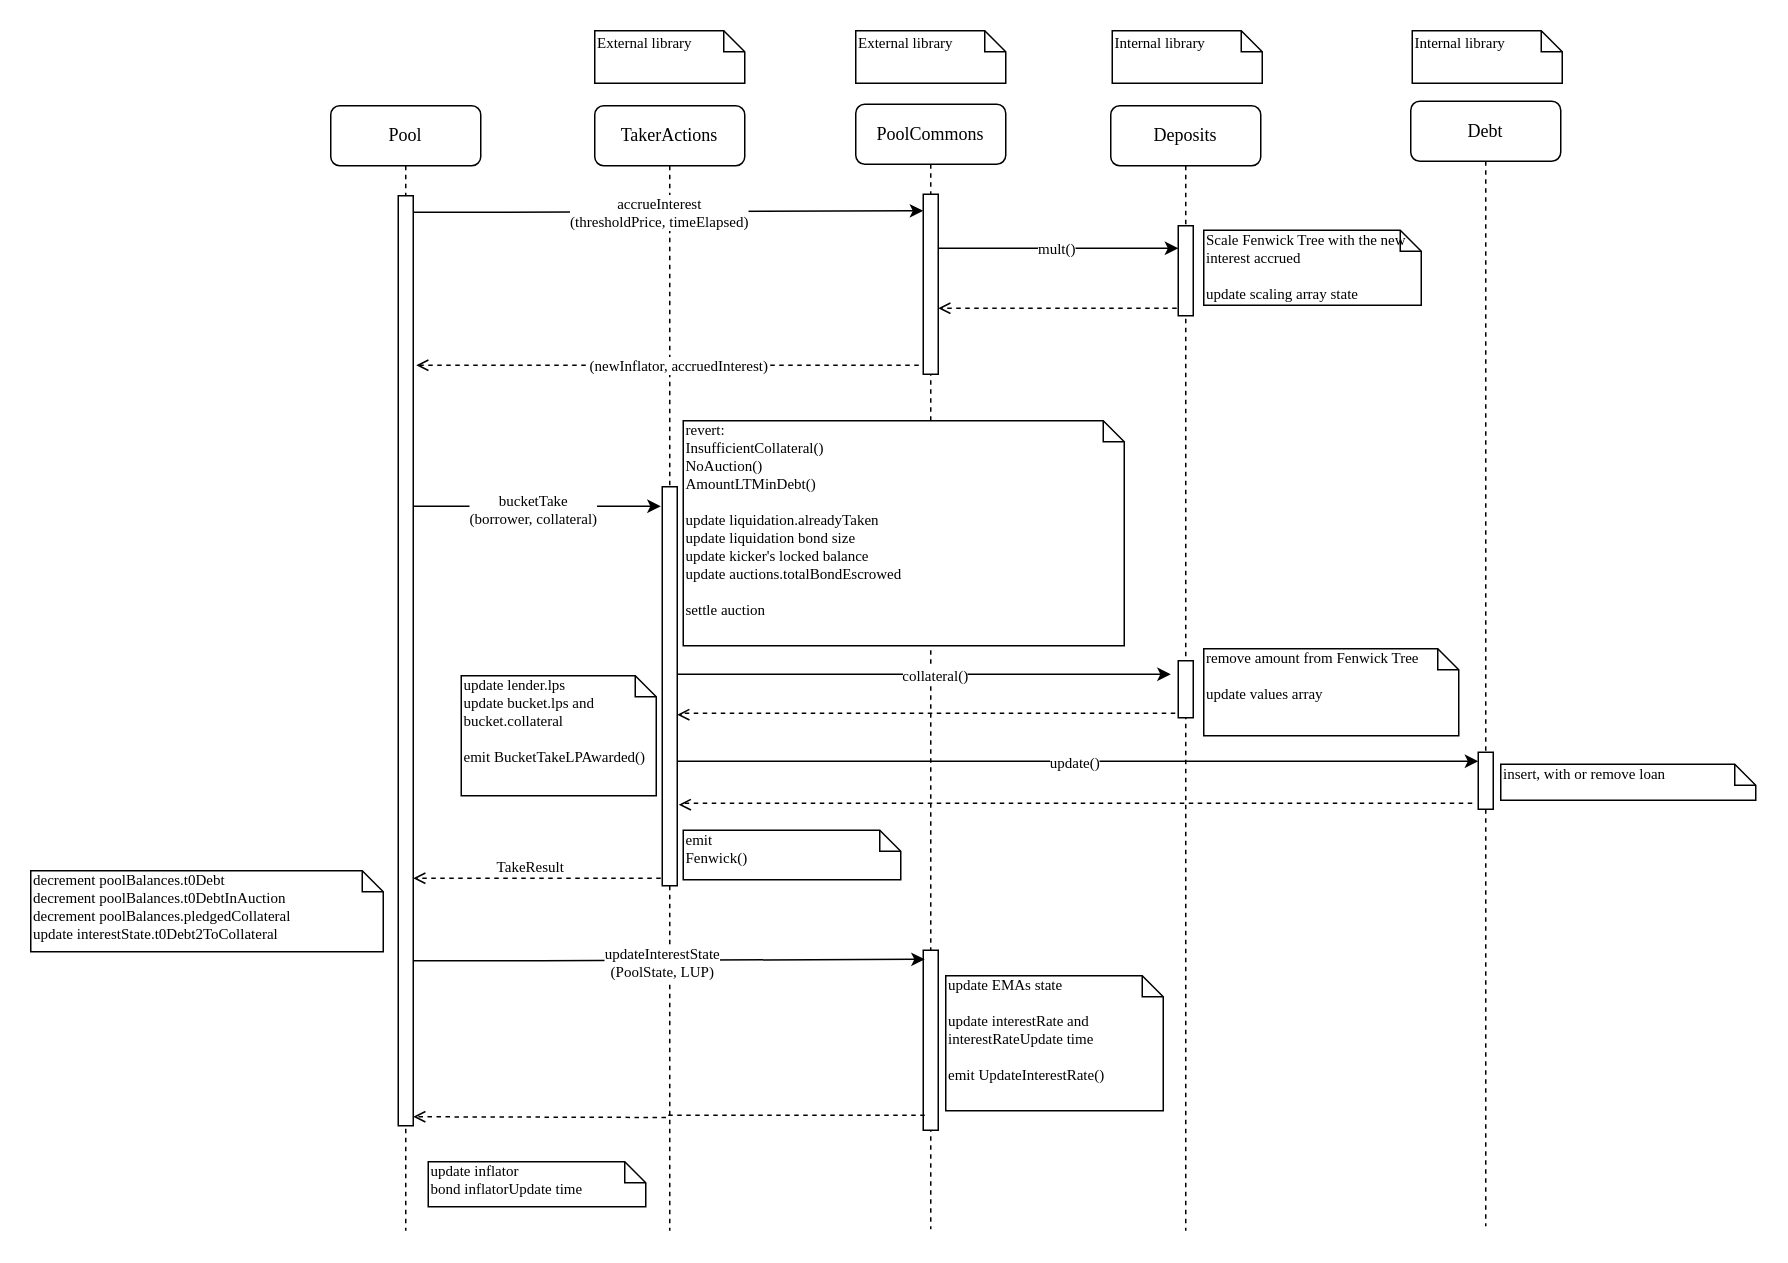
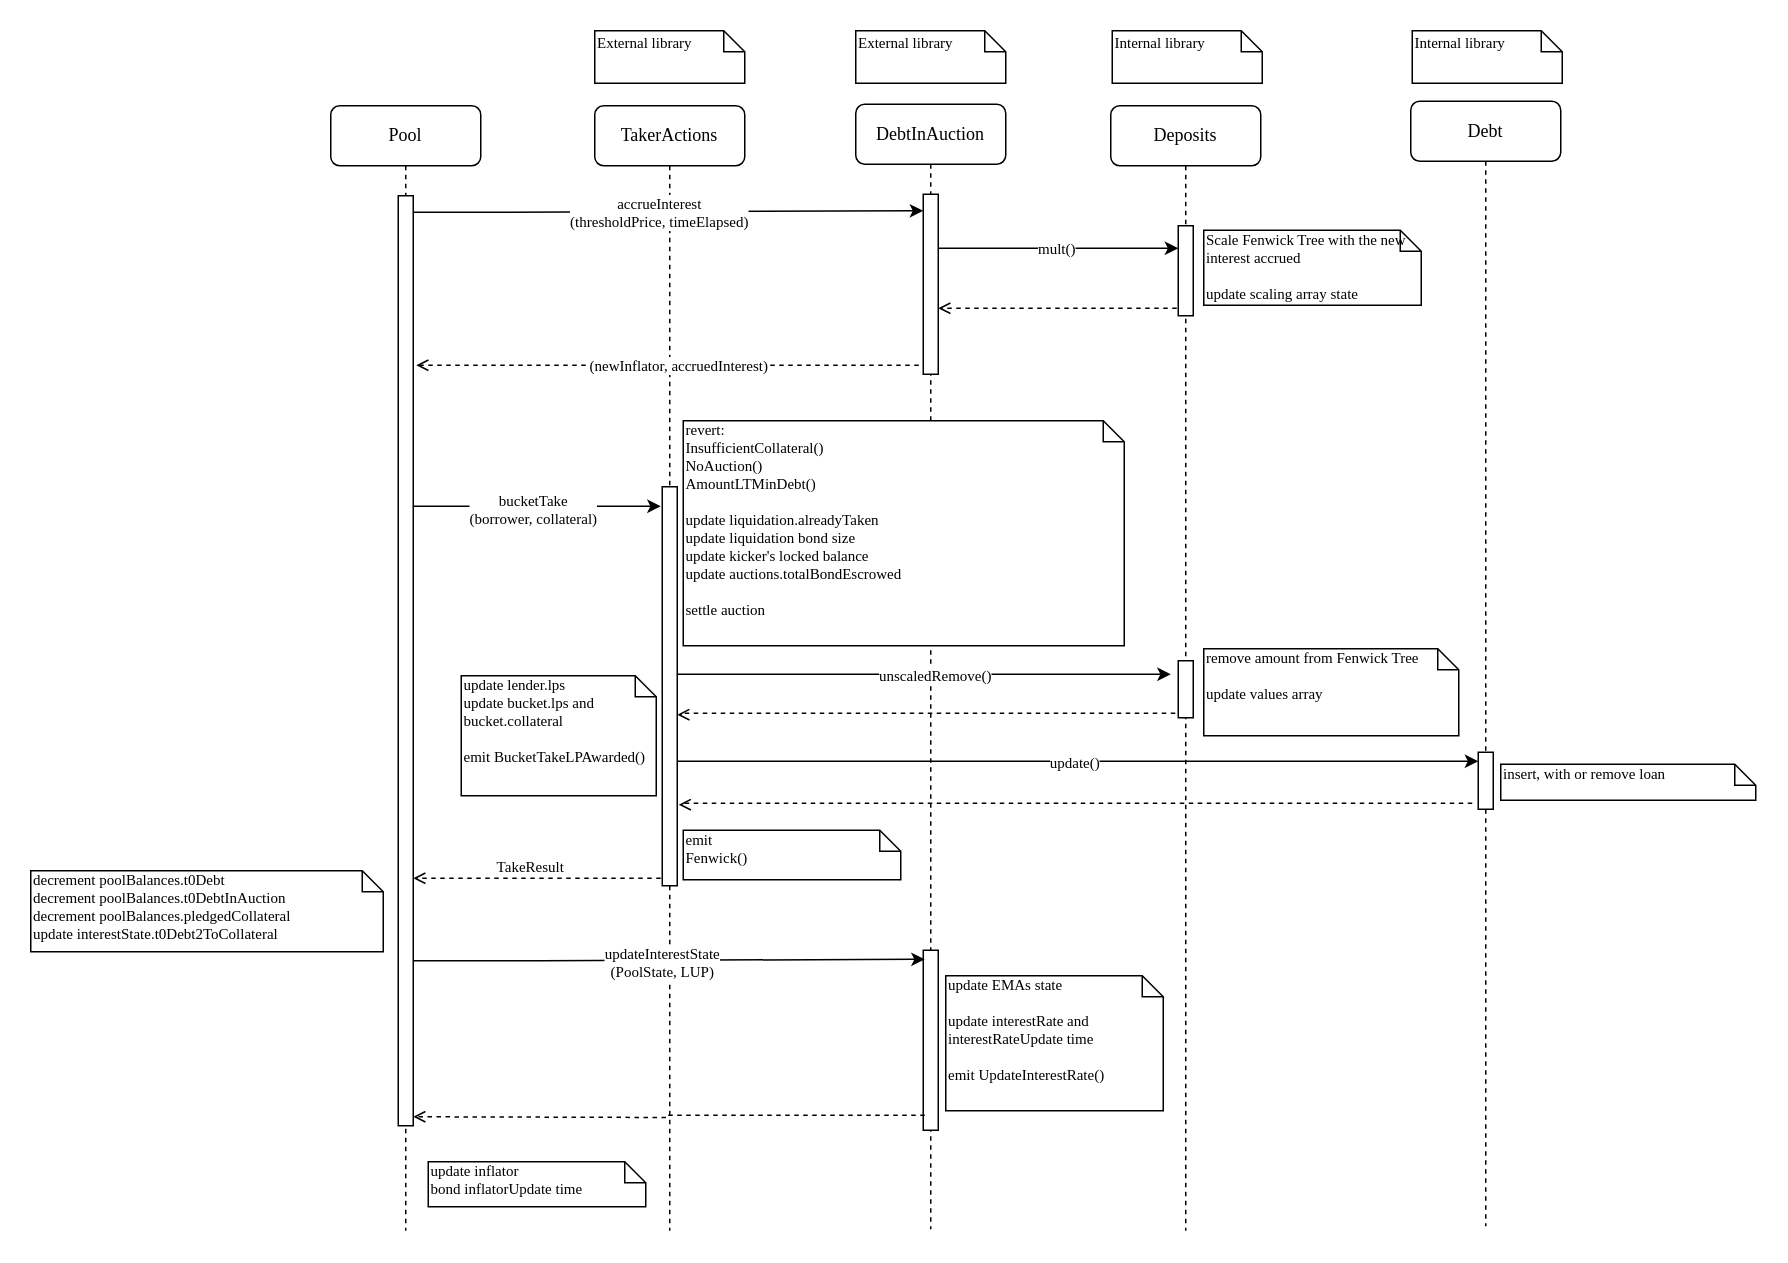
(931, 134) -> (931, 134)
(936, 676) -> (936, 676)
